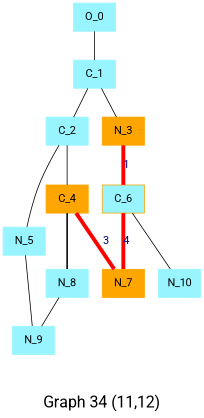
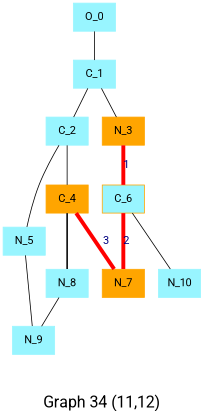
(126, 241) -> (126, 241)
